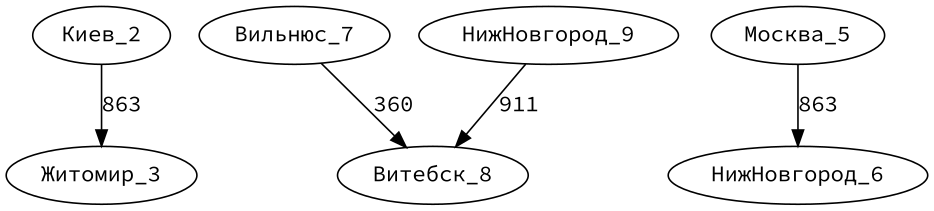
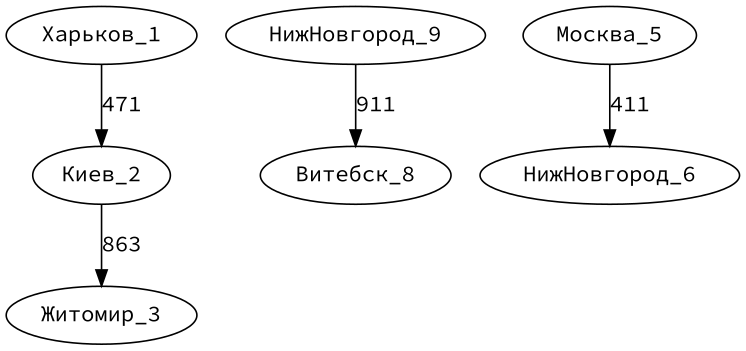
none -> (102, 35)
(295, 35) -> none
(818, 105) -> (630, 105)
